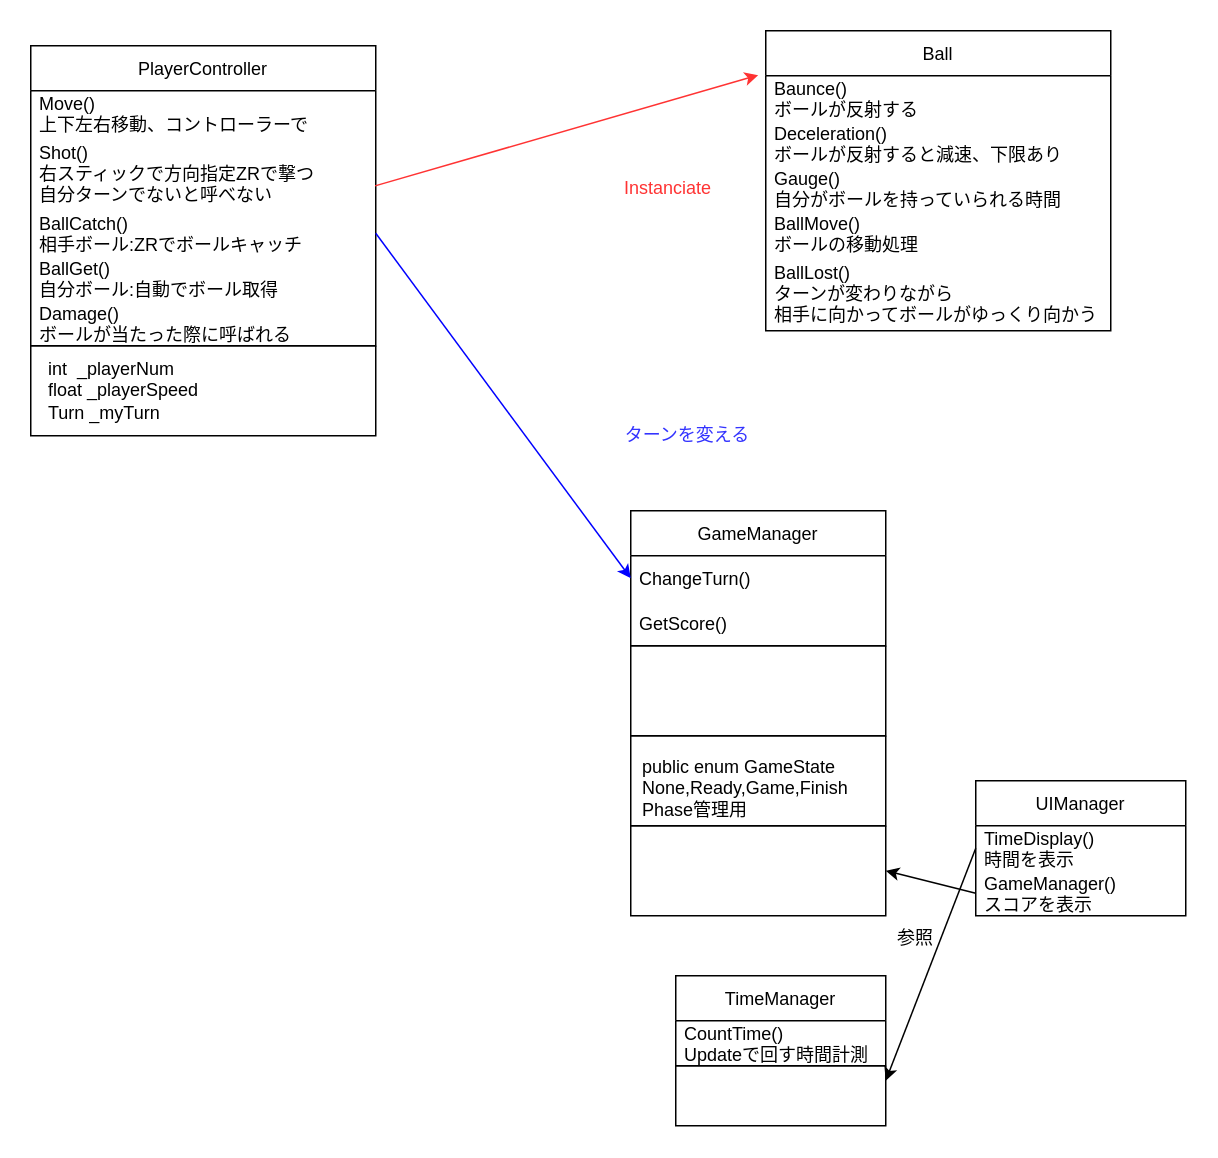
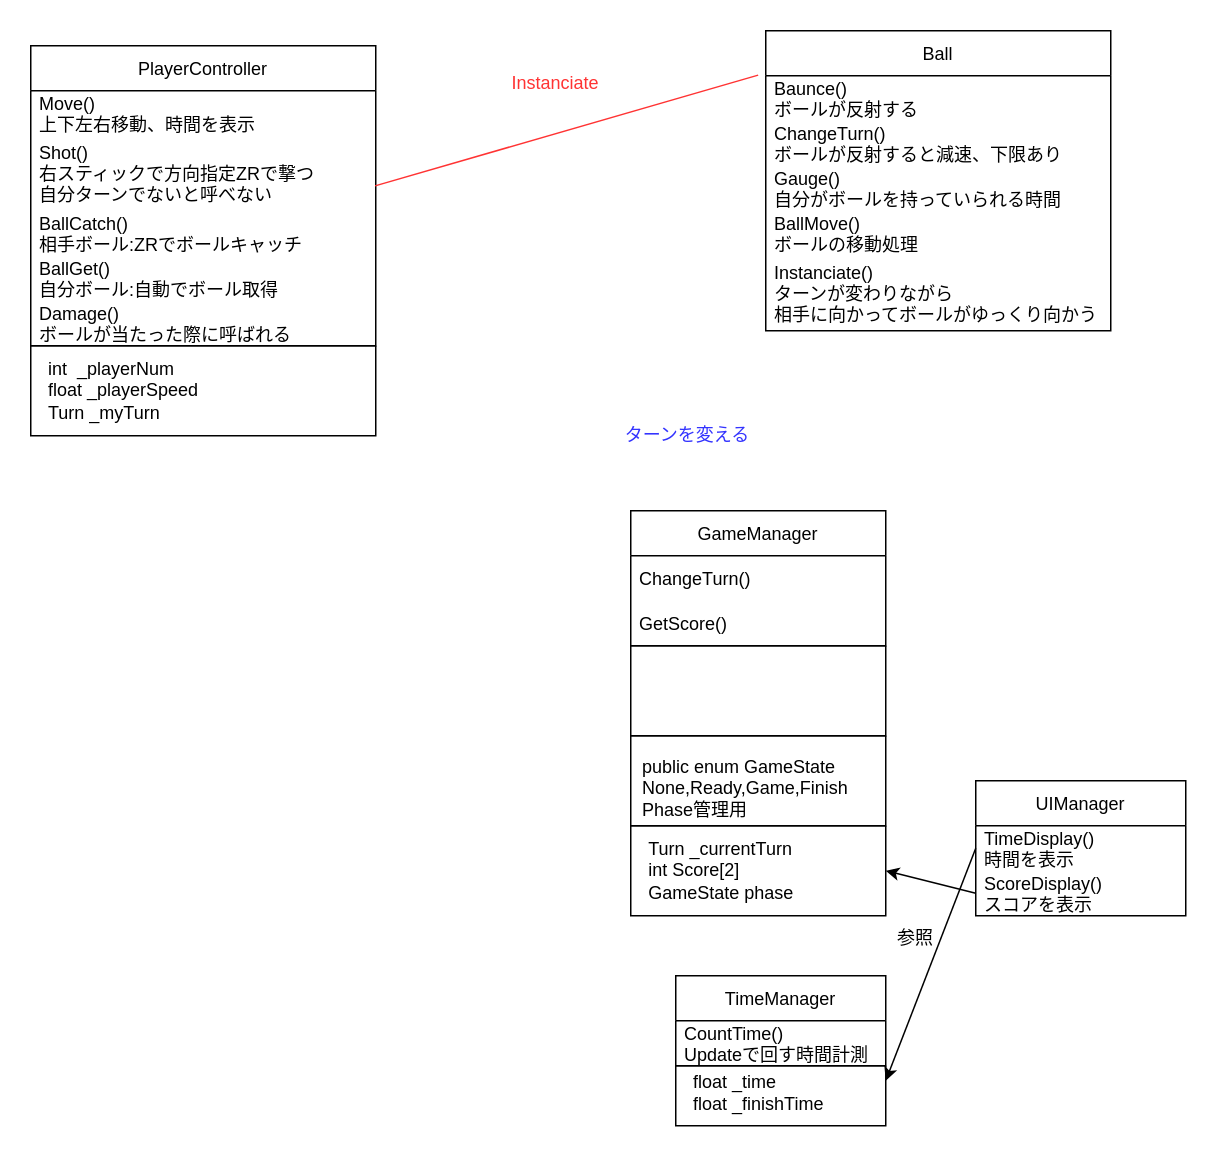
(747, 78) -> (751, 77)
(69, 104) -> (69, 104)
(840, 134) -> (834, 134)
(668, 188) -> (556, 83)
(820, 273) -> (837, 273)
(501, 402) -> none
none -> (721, 871)
(1050, 884) -> (1050, 884)
none -> (781, 1092)
